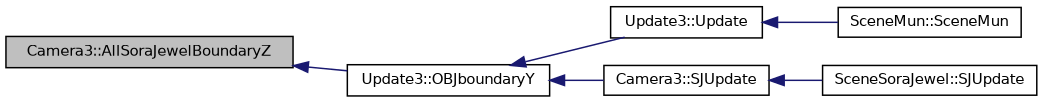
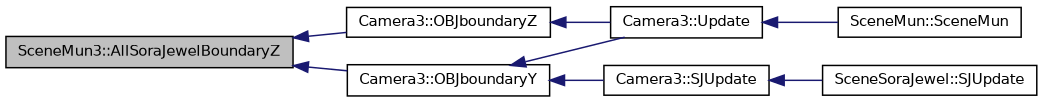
none -> (448, 22)
(686, 22) -> (686, 22)
(149, 52) -> (149, 52)
(448, 80) -> (448, 80)
